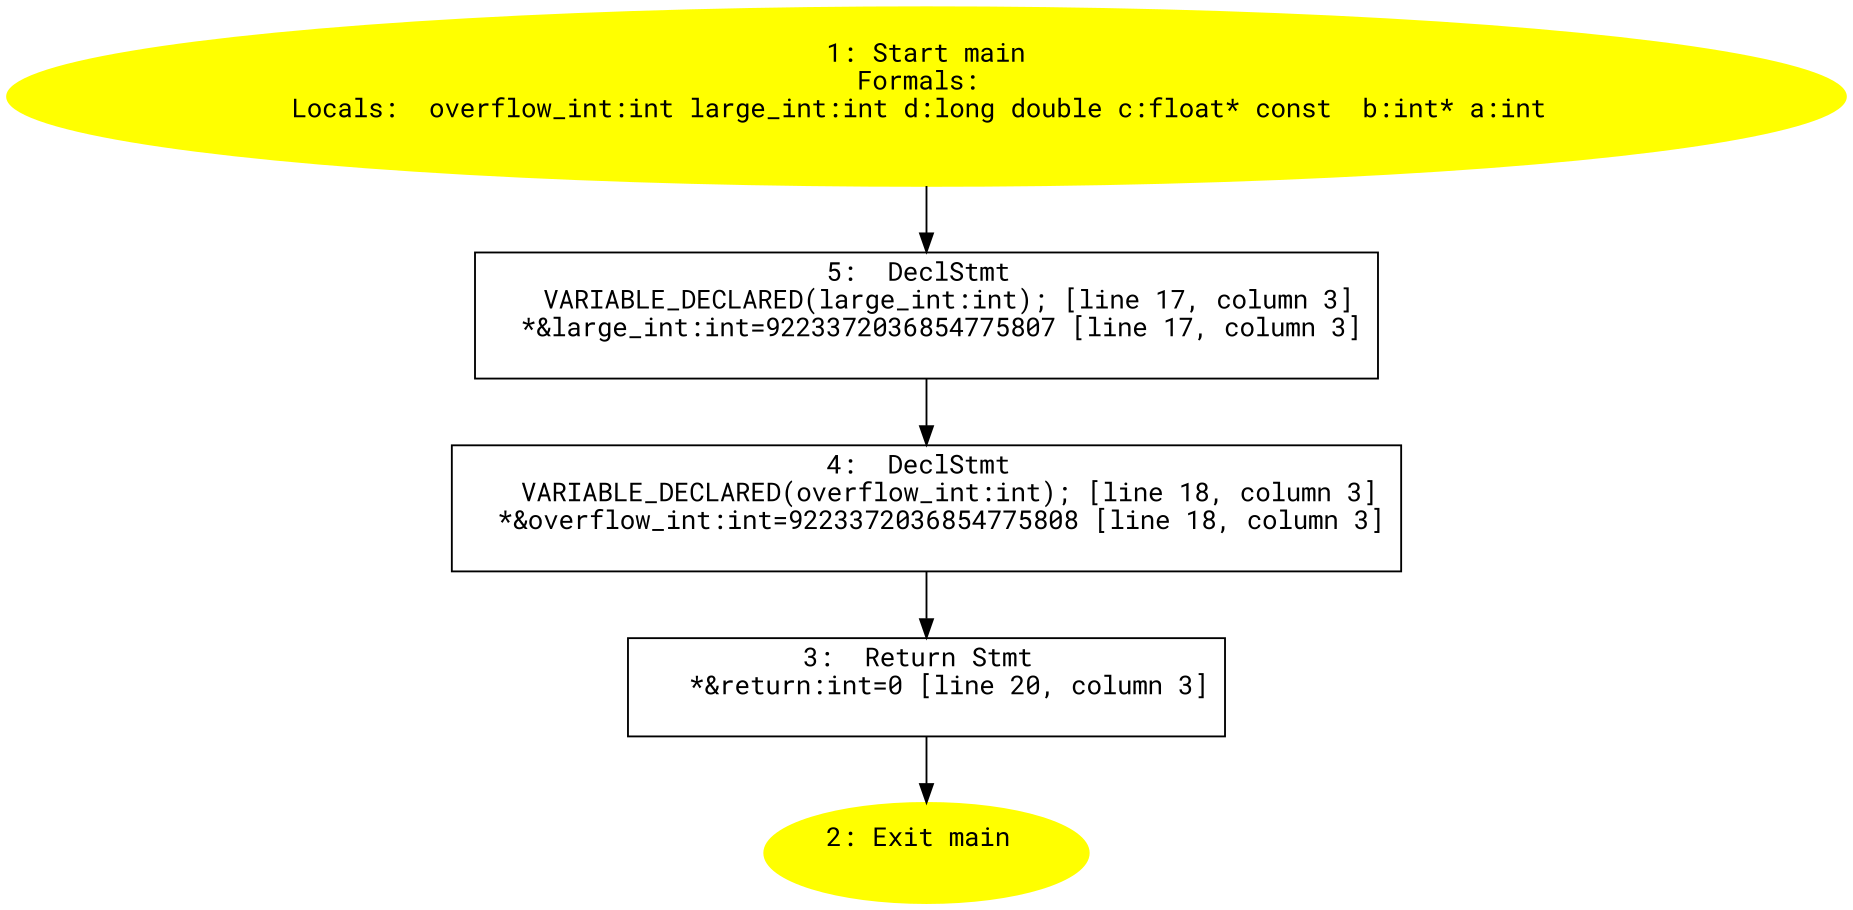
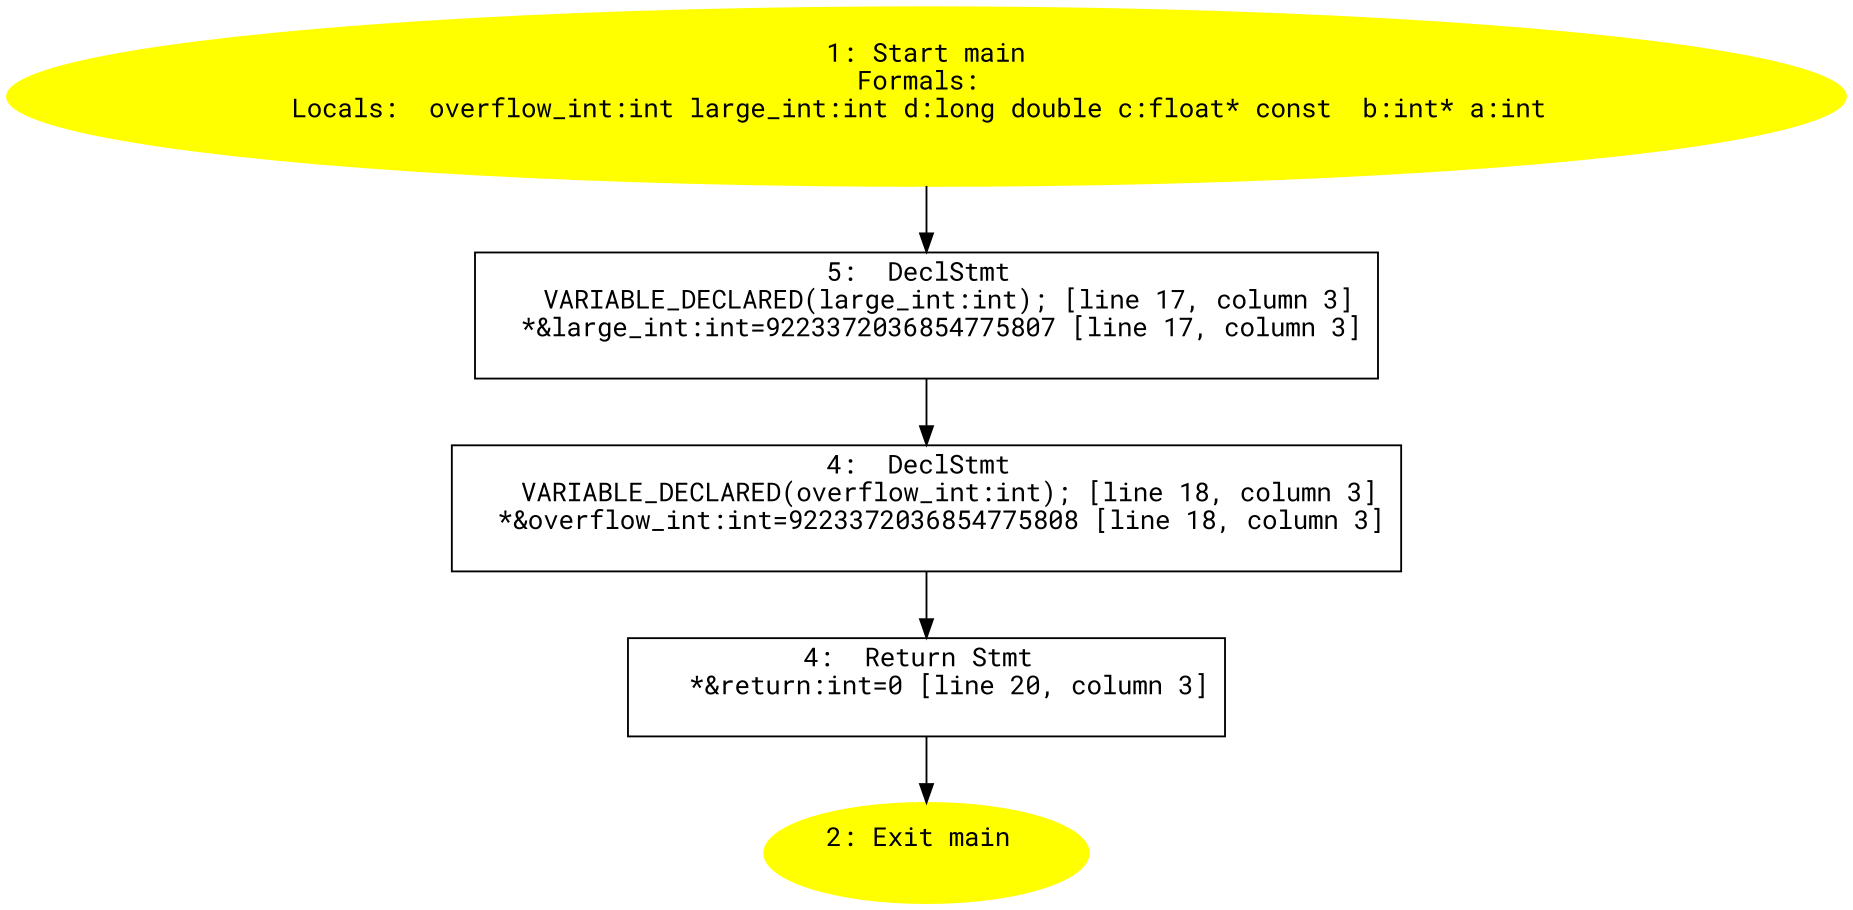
(926, 687) -> (926, 687)
